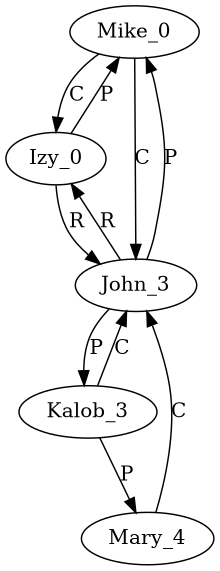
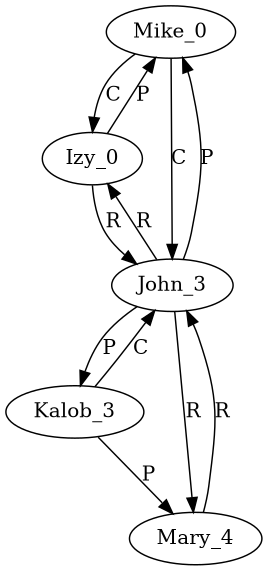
none -> (183, 405)
(179, 412) -> (223, 412)
